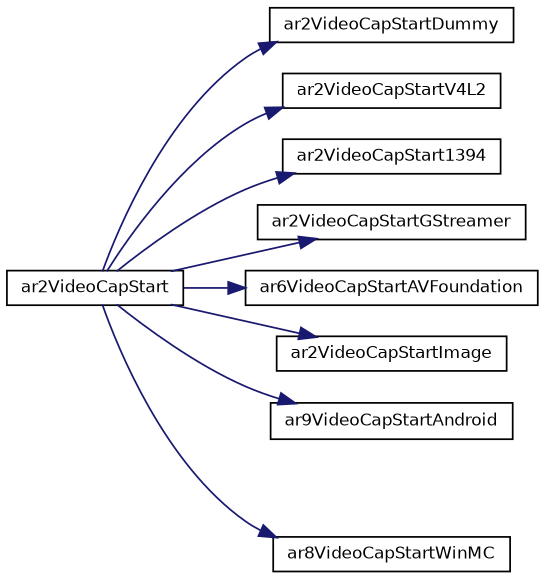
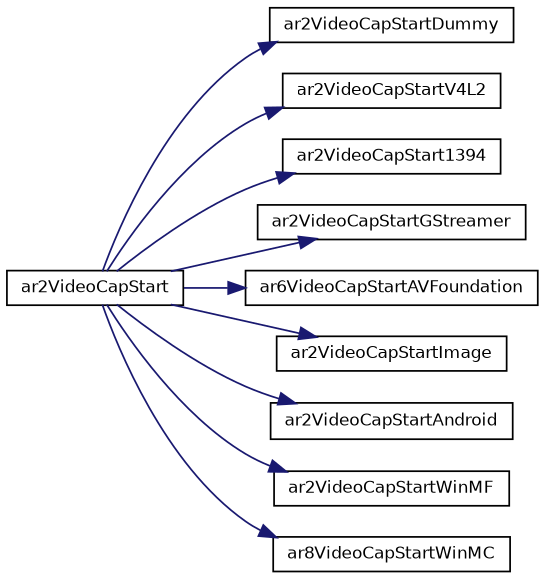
(392, 421) -> (392, 421)
none -> (392, 488)
